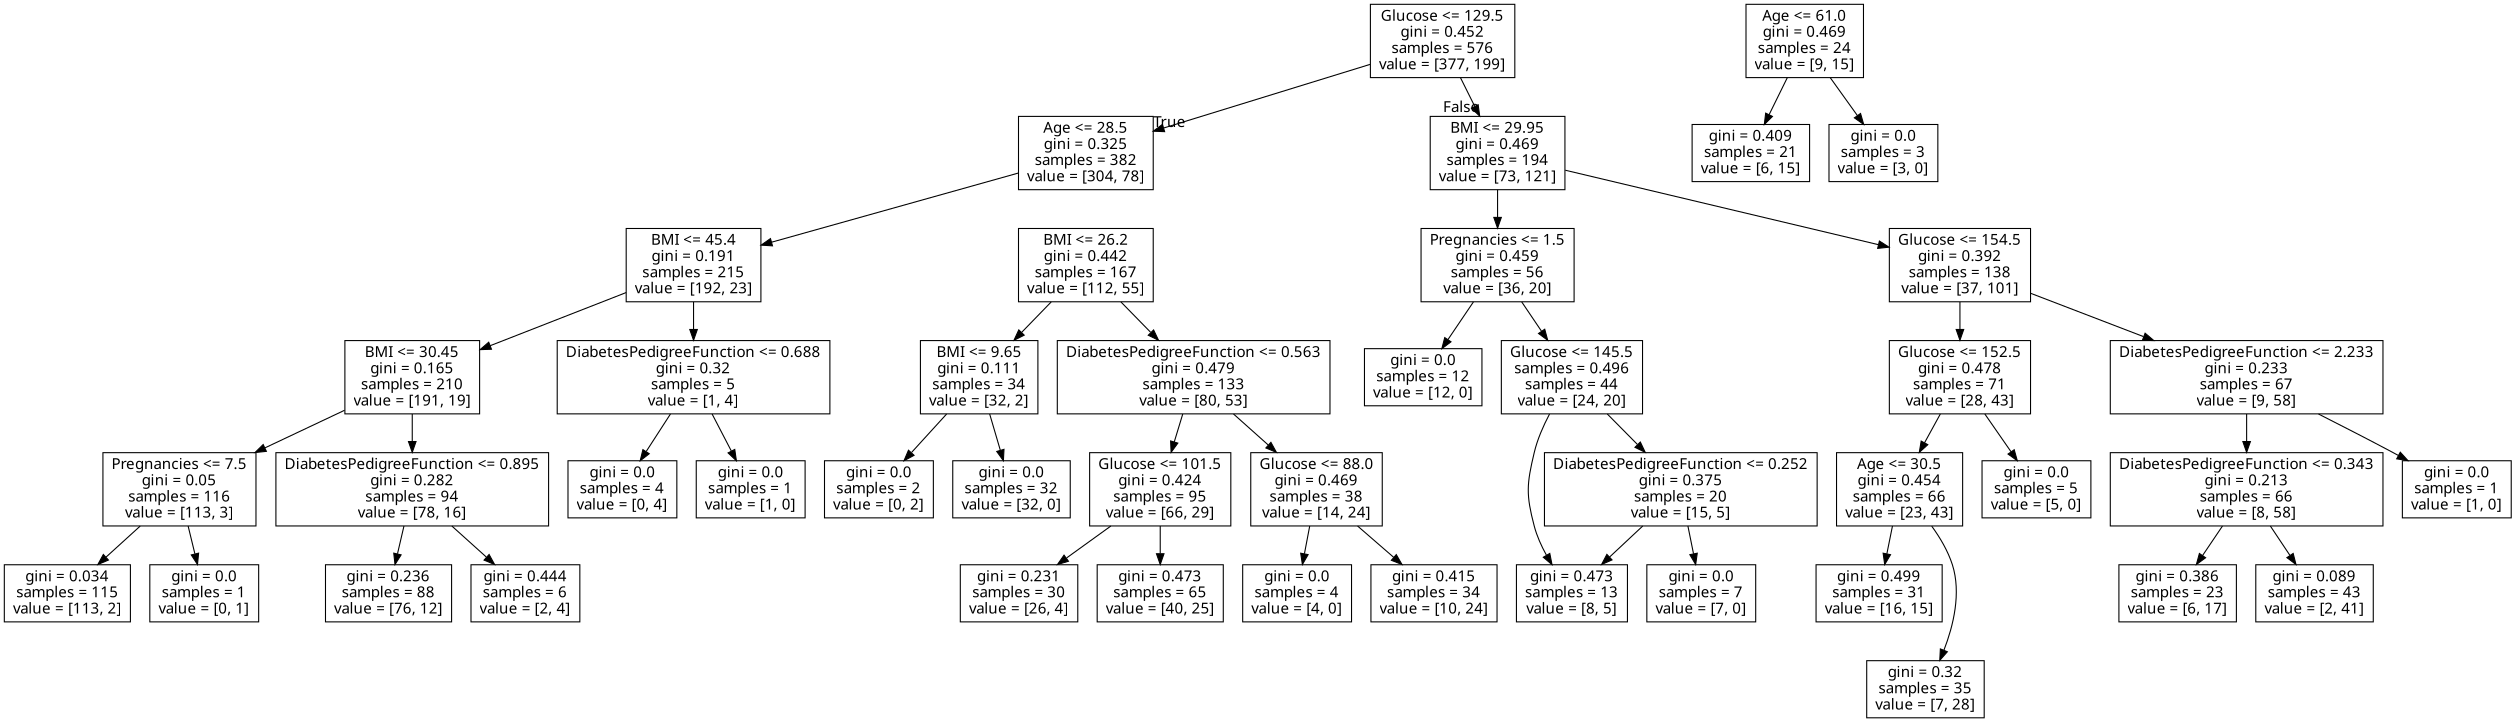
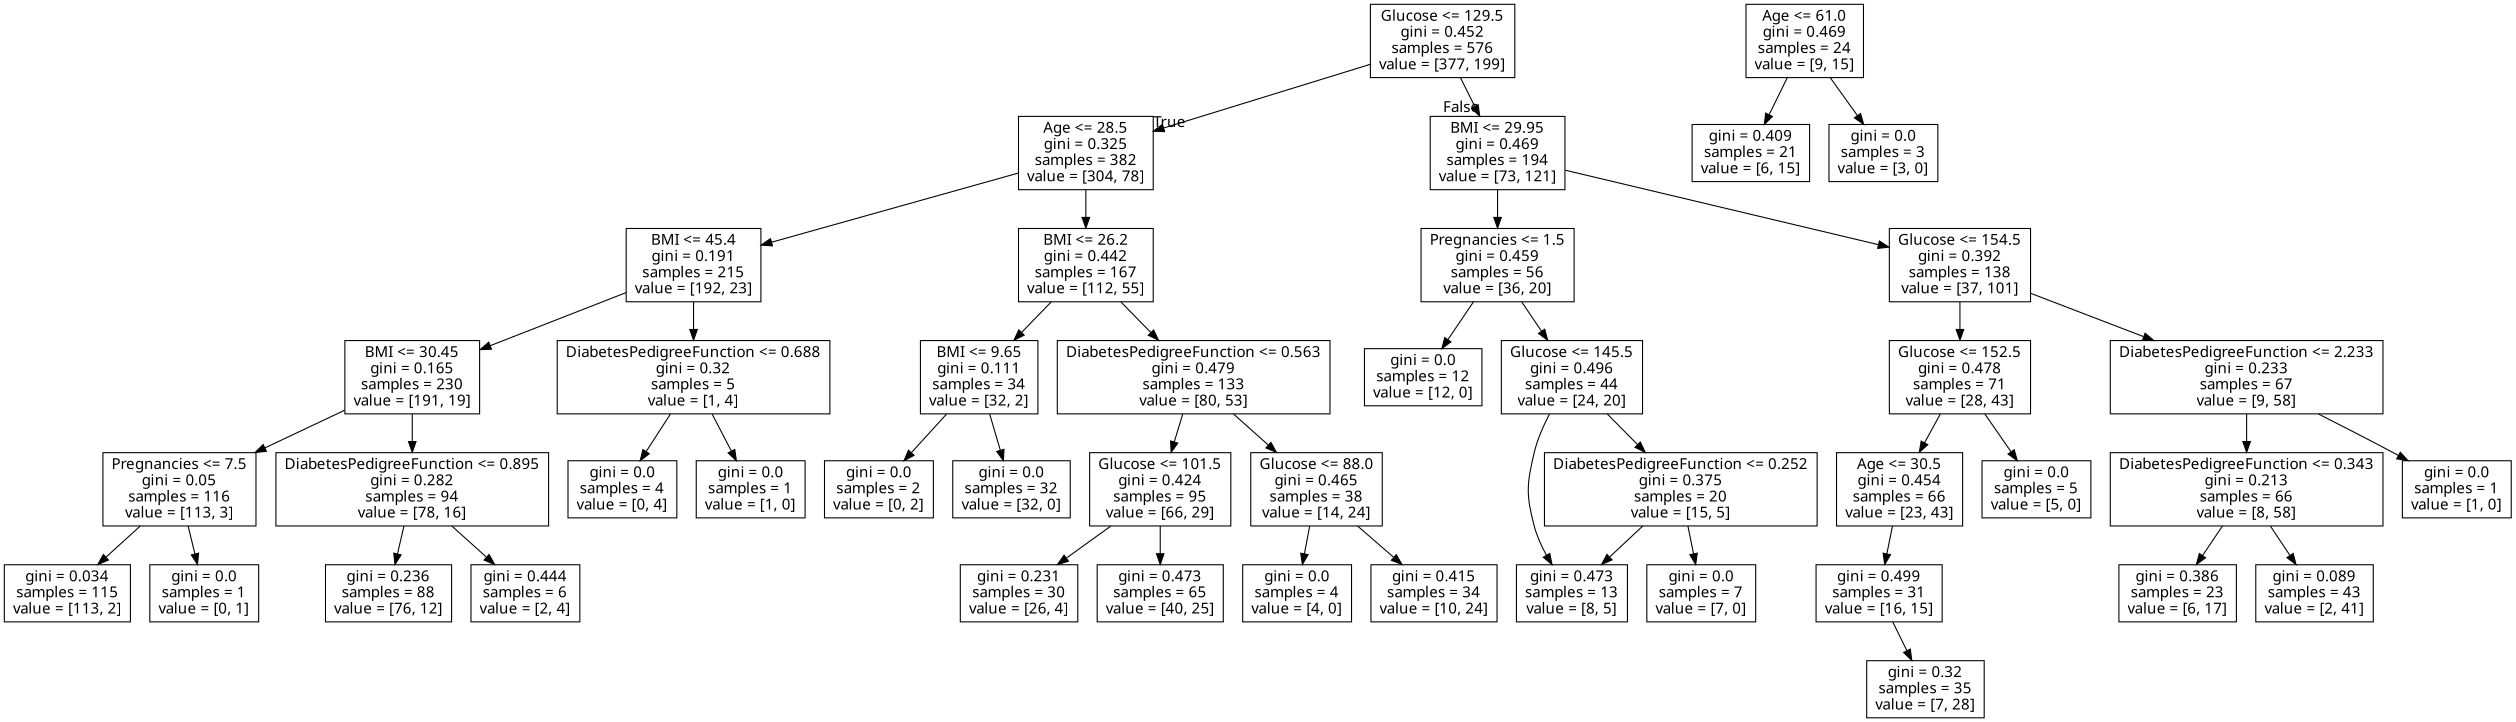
none -> (1086, 204)
(412, 377) -> (412, 377)
(1572, 377) -> (1572, 377)
(1317, 489) -> (1317, 489)
(1956, 586) -> (1900, 636)
